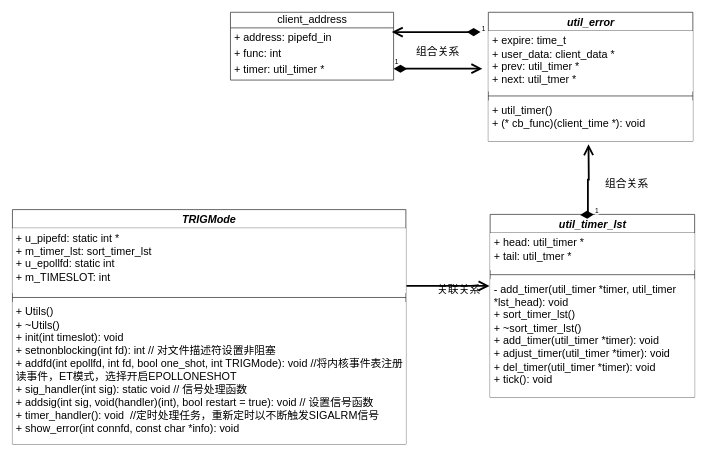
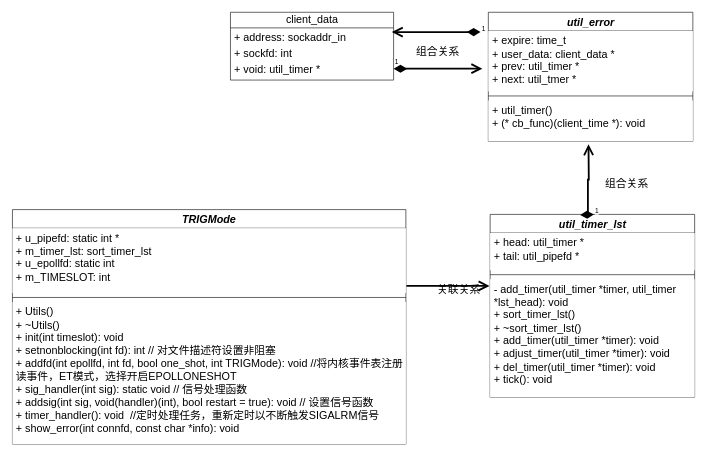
(312, 20) -> (312, 20)
(270, 36) -> (275, 36)
(253, 52) -> (257, 52)
(269, 68) -> (267, 68)
(528, 246) -> (528, 246)
